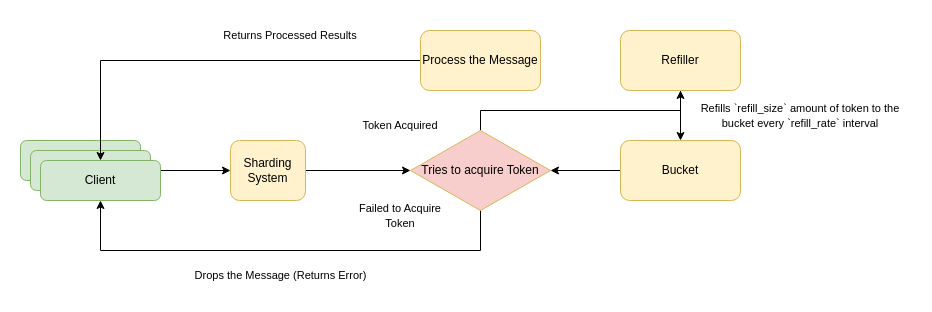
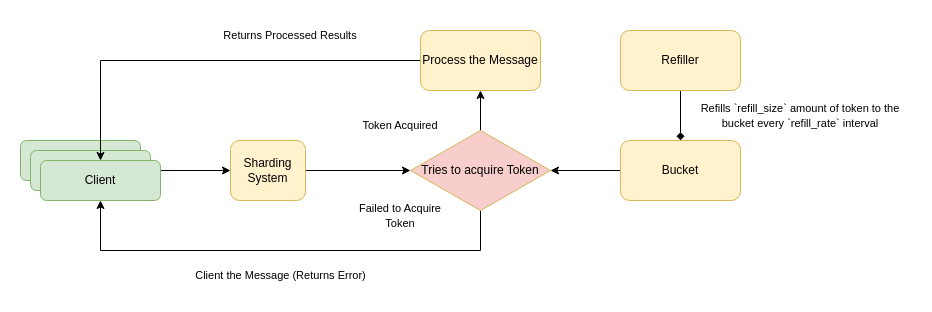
(579, 111) -> (481, 105)
(681, 132) -> (681, 132)
(281, 276) -> (281, 276)
